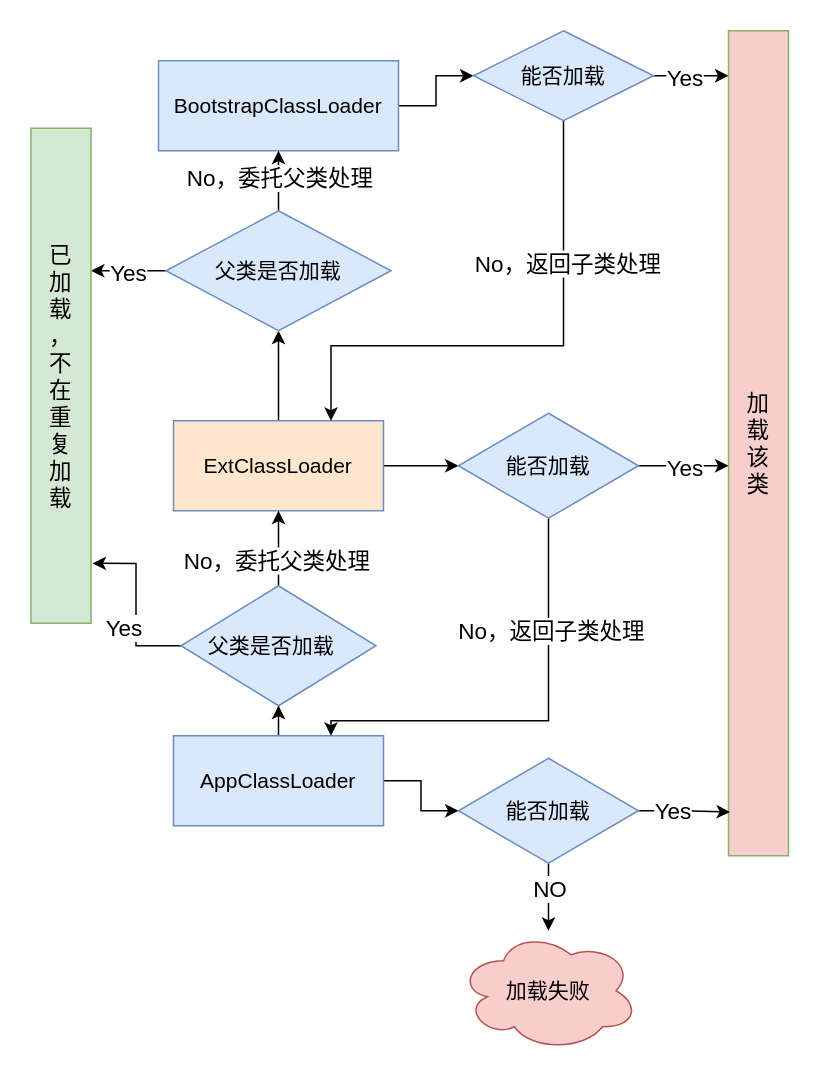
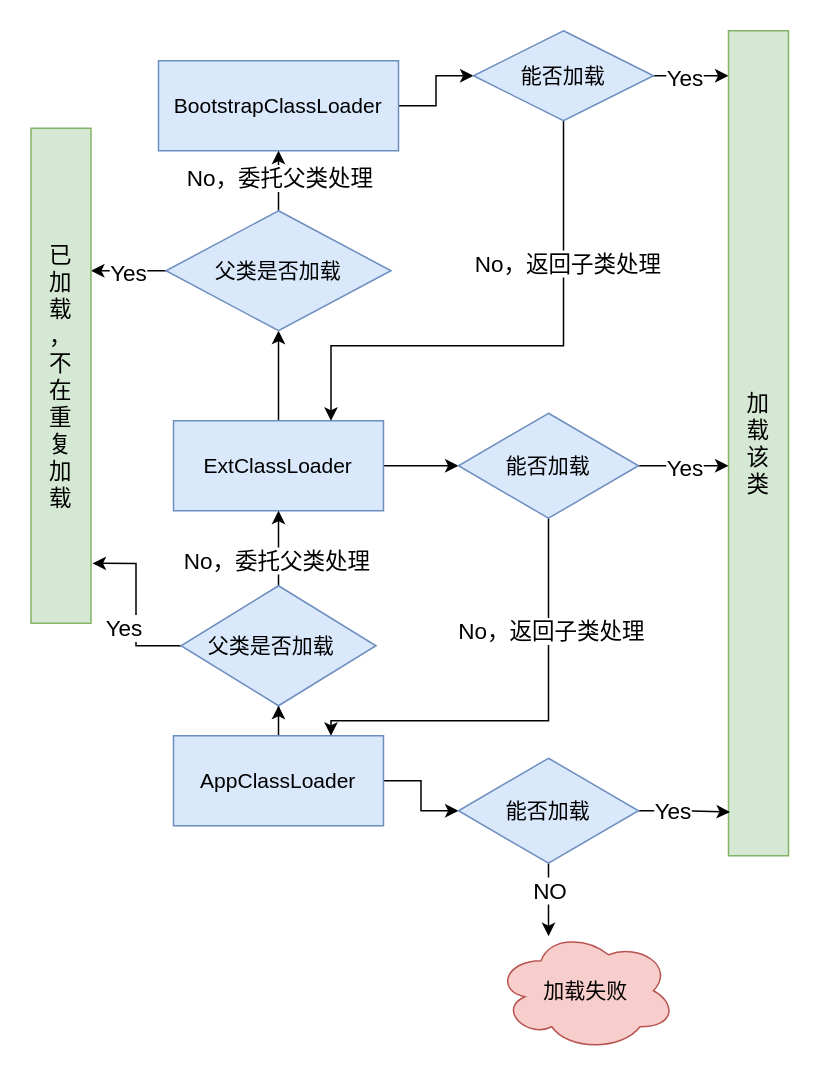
(758, 443) -> (758, 443)
(278, 466) -> (278, 466)
(548, 991) -> (586, 991)
